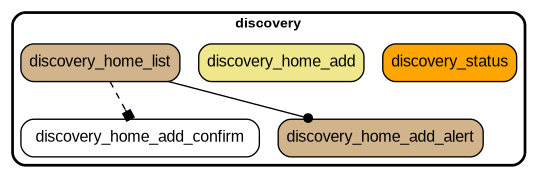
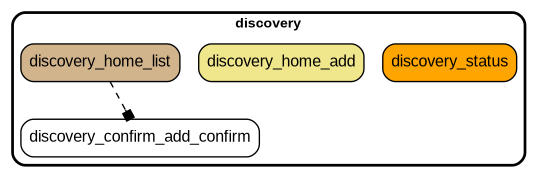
(140, 138) -> (140, 138)
(381, 138) -> none
